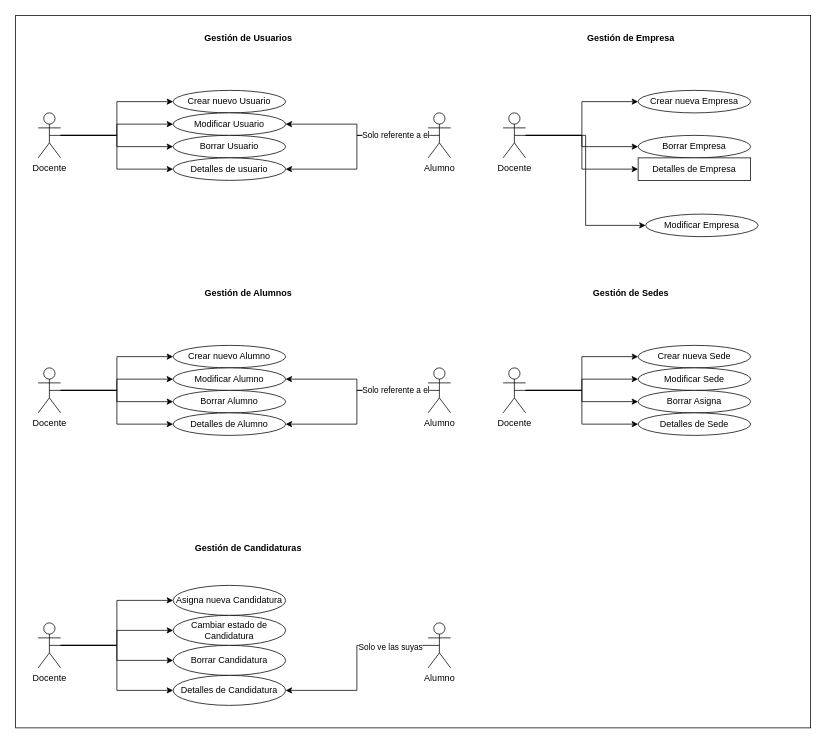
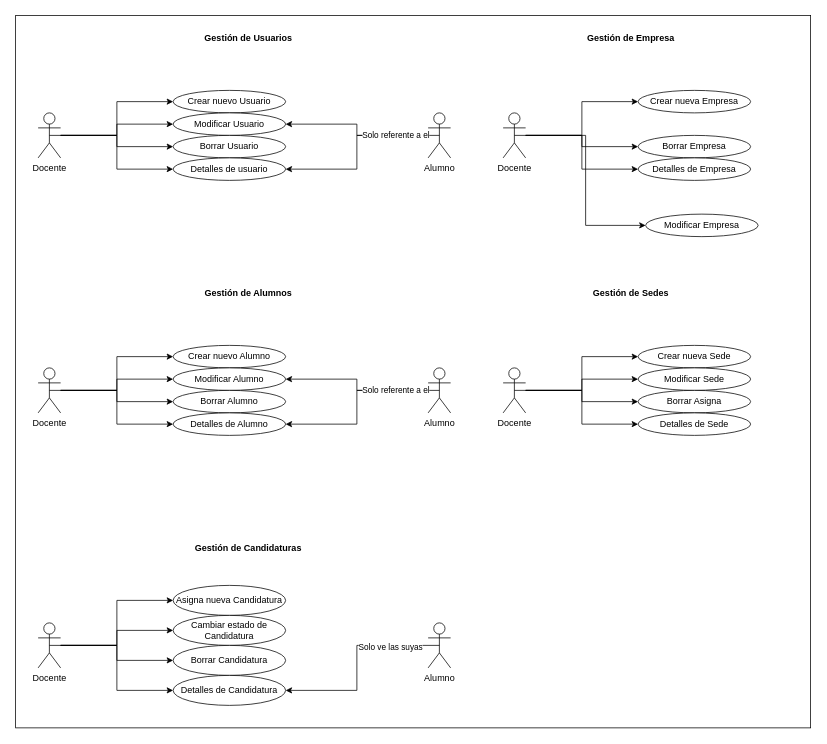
(694, 169) -> (694, 169)
